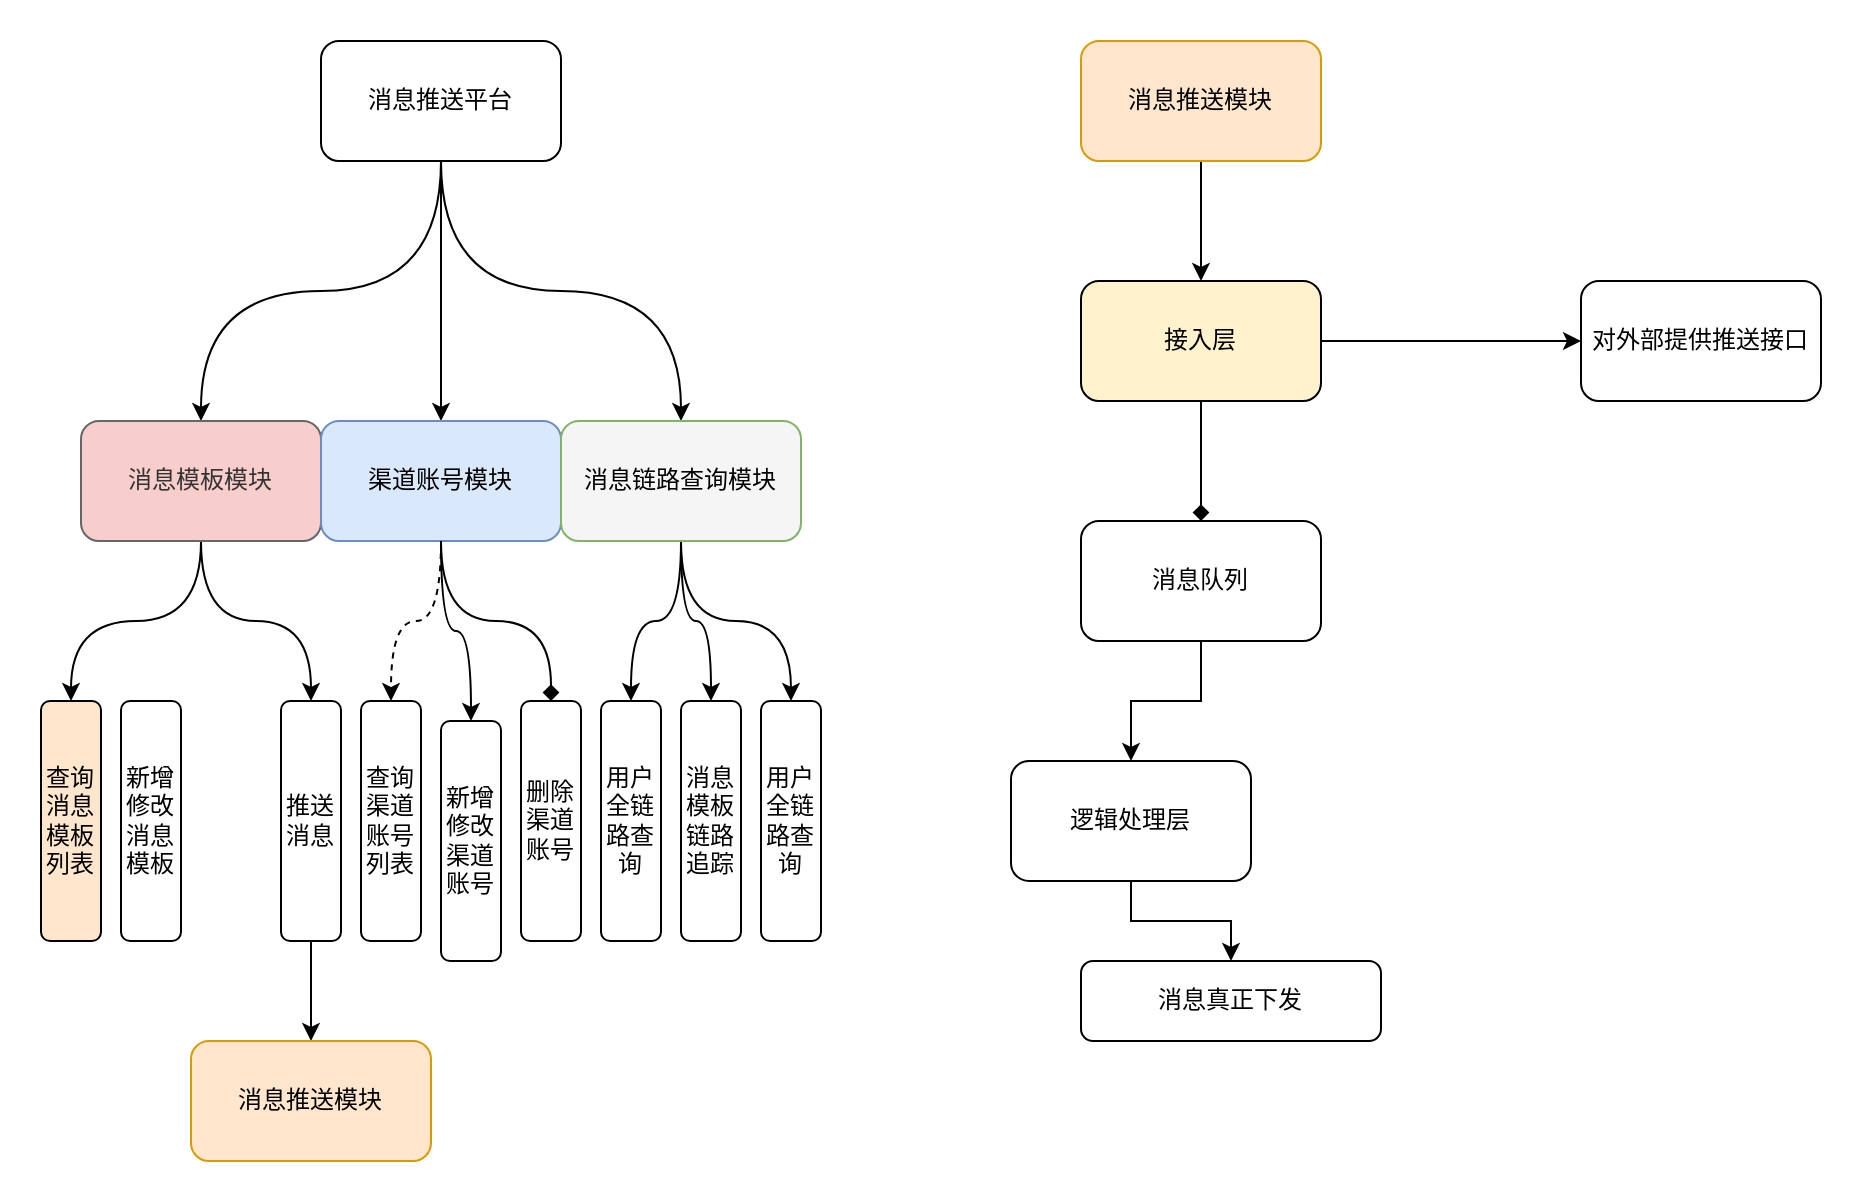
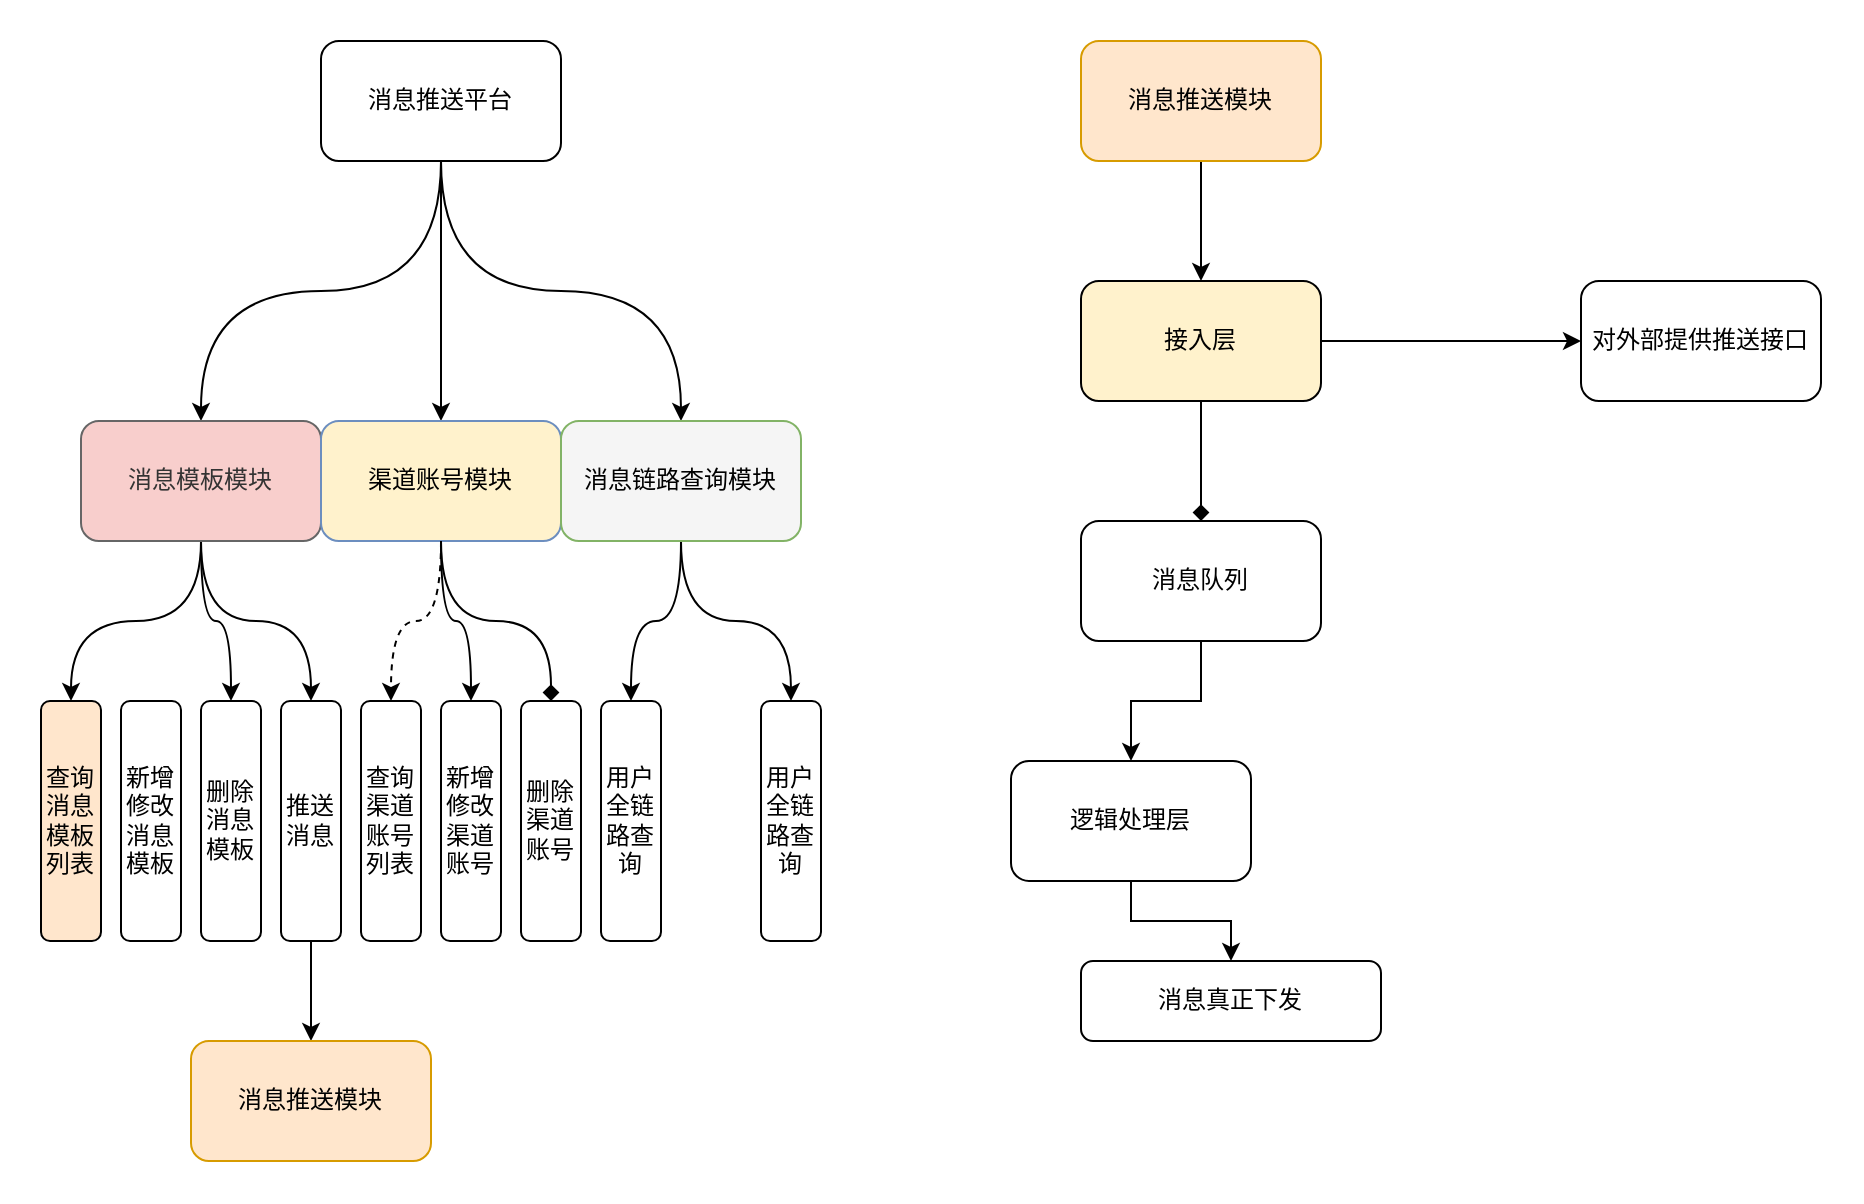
(441, 481) -> (441, 481)
none -> (225, 630)
(705, 630) -> none
none -> (231, 821)
(711, 821) -> none
(471, 841) -> (471, 821)
